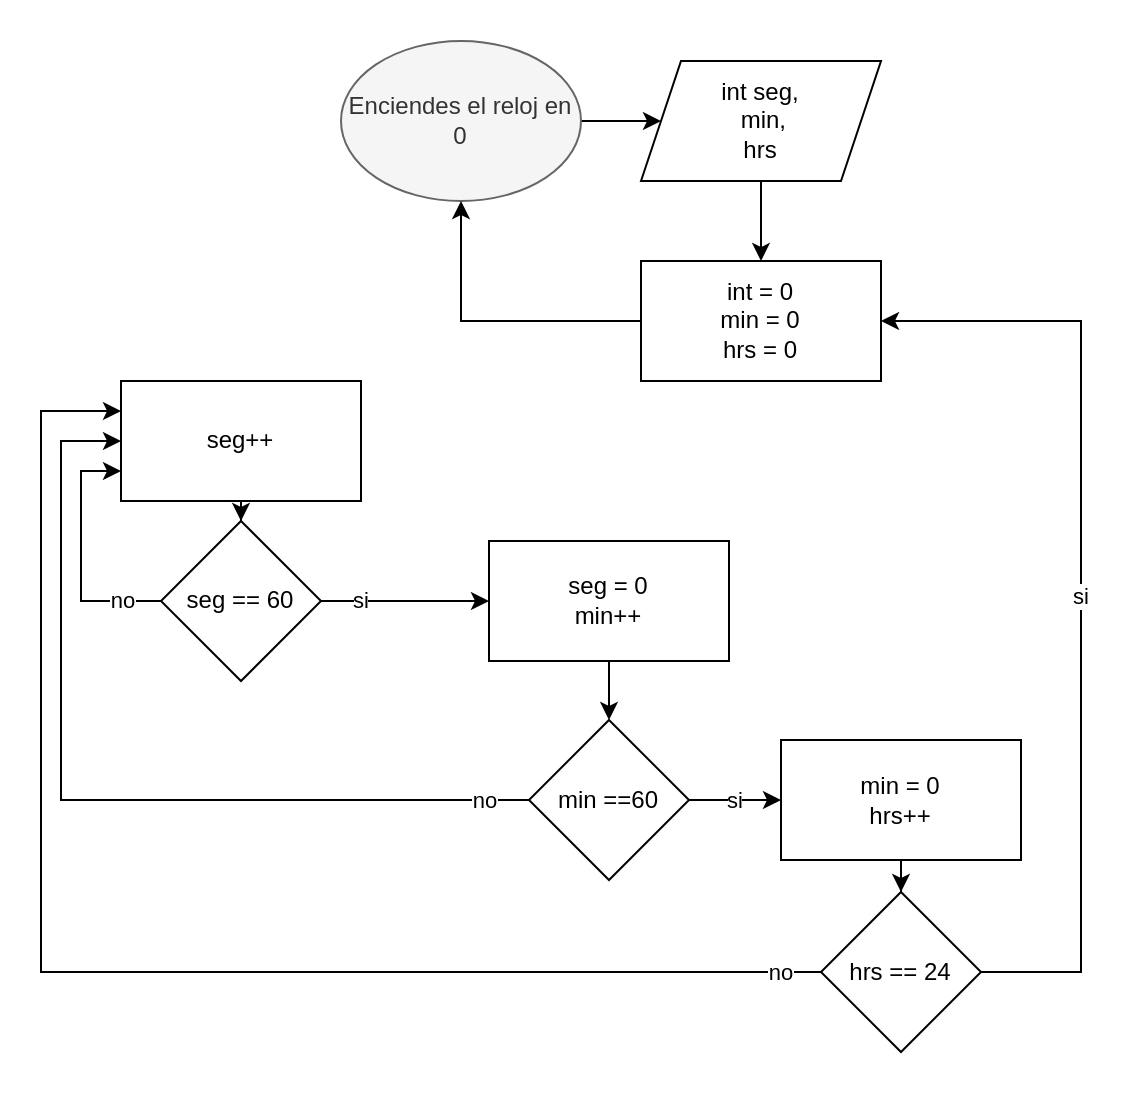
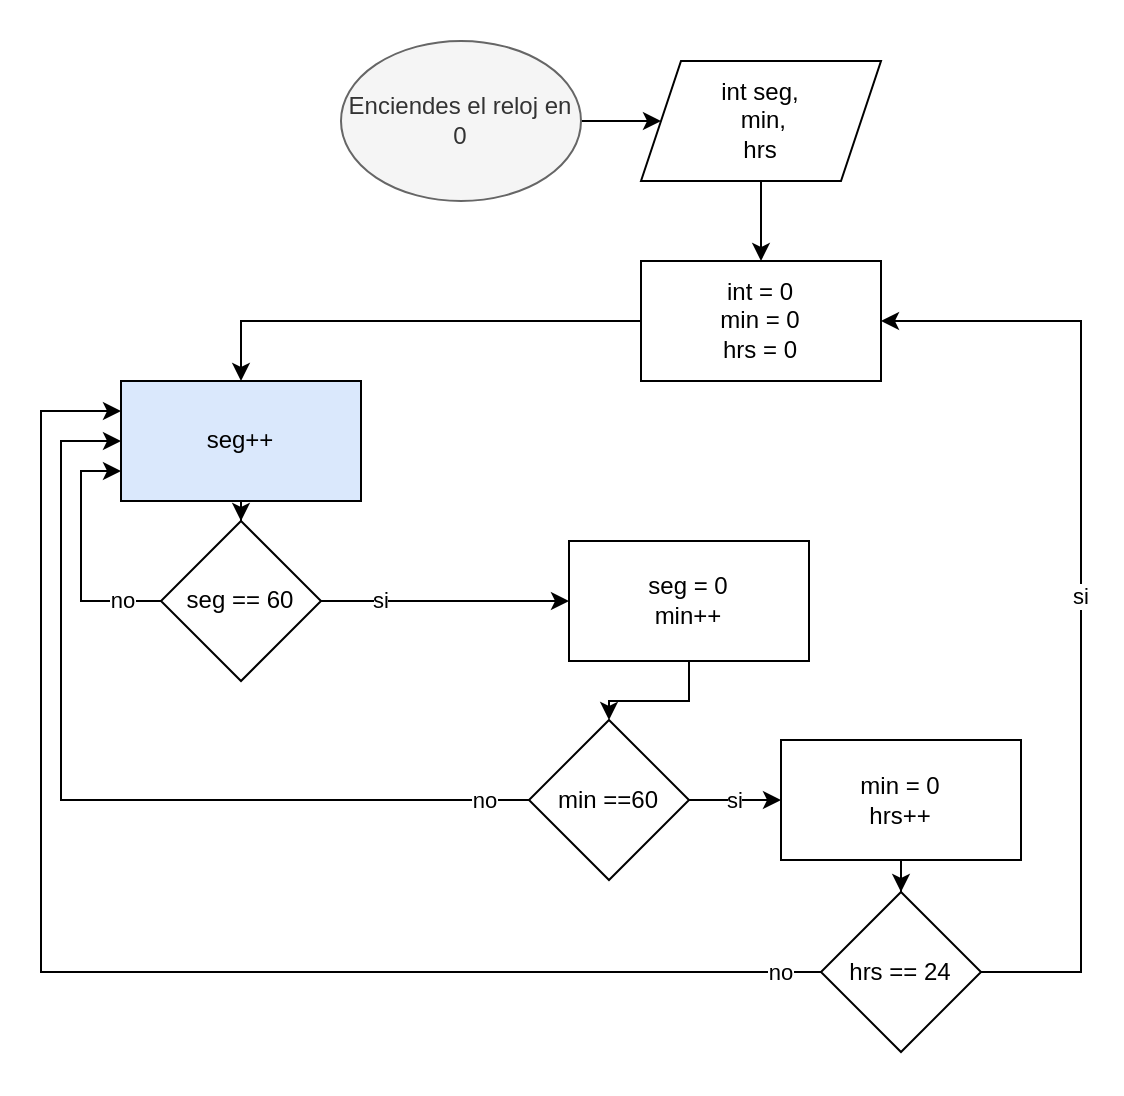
(461, 269) -> (329, 321)
(241, 441) -> (241, 441)
(609, 601) -> (689, 601)
